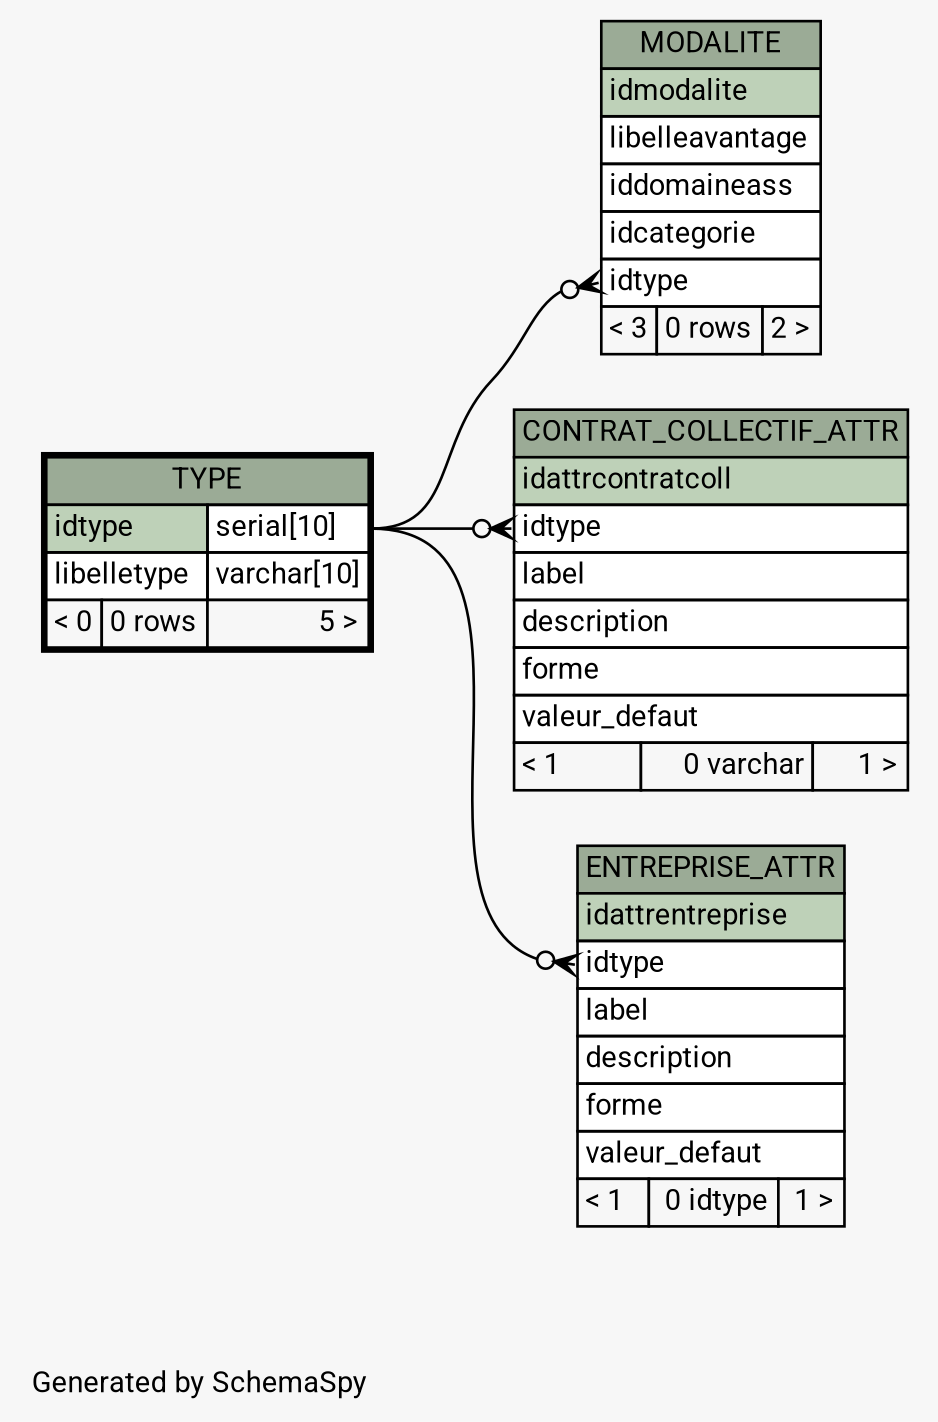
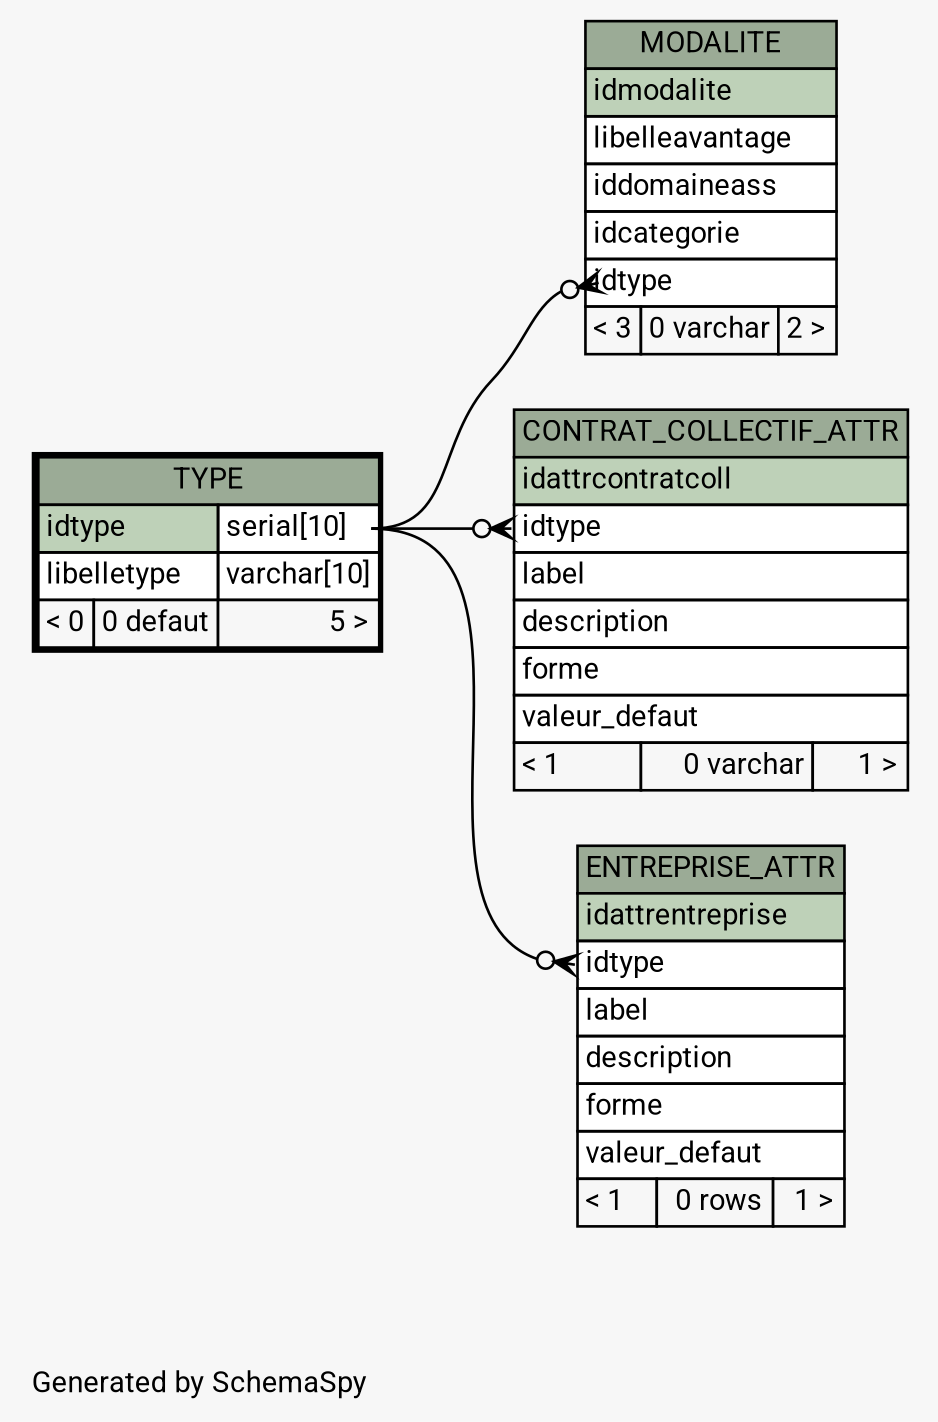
(710, 329) -> (710, 329)
(155, 622) -> (156, 622)
(718, 1201) -> (720, 1201)
